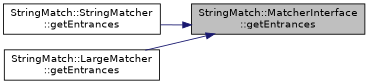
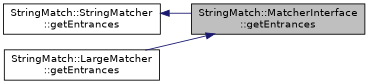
(172, 25) -> (180, 13)
